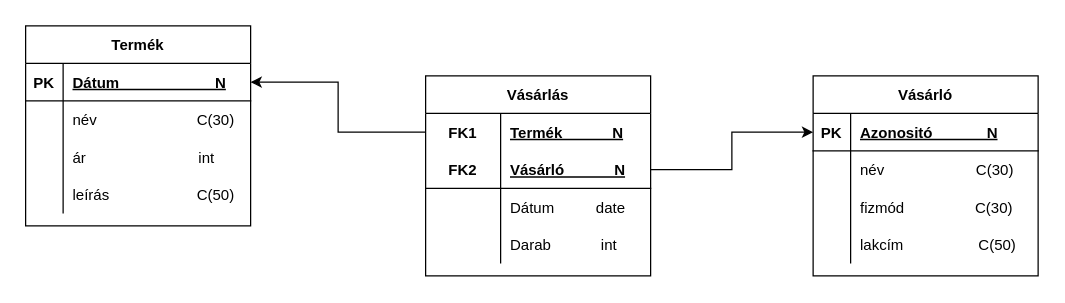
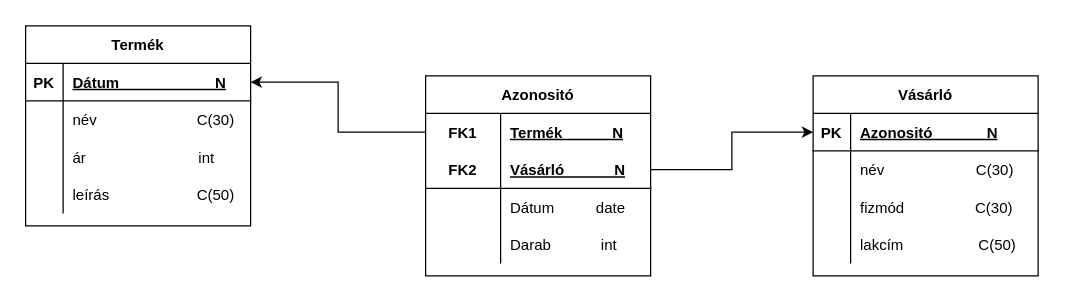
(538, 95) -> (538, 95)
